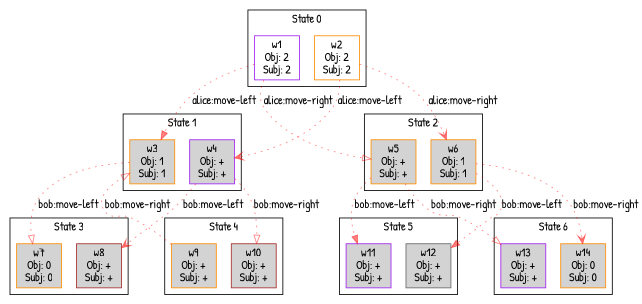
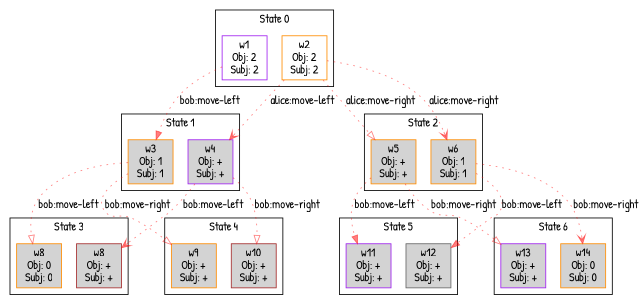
(224, 101) -> (210, 101)
(292, 134) -> (346, 107)
(134, 219) -> (105, 211)
(39, 266) -> (39, 266)
